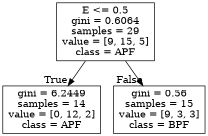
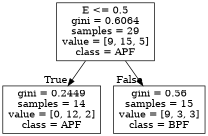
(52, 110) -> (52, 110)
